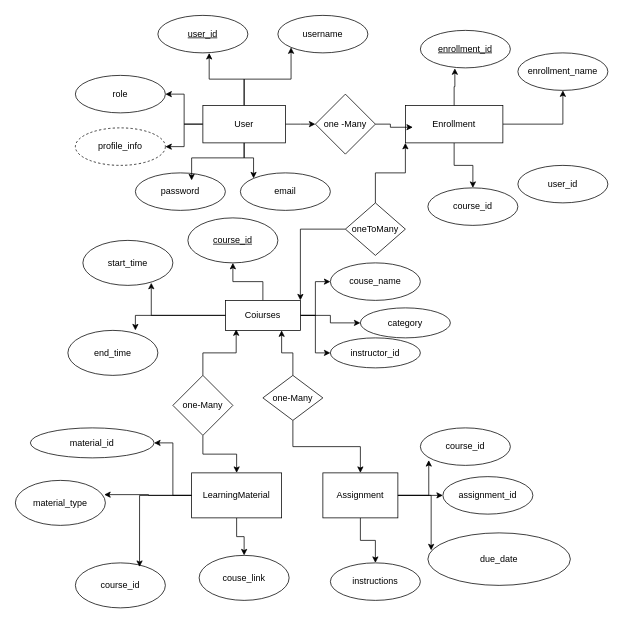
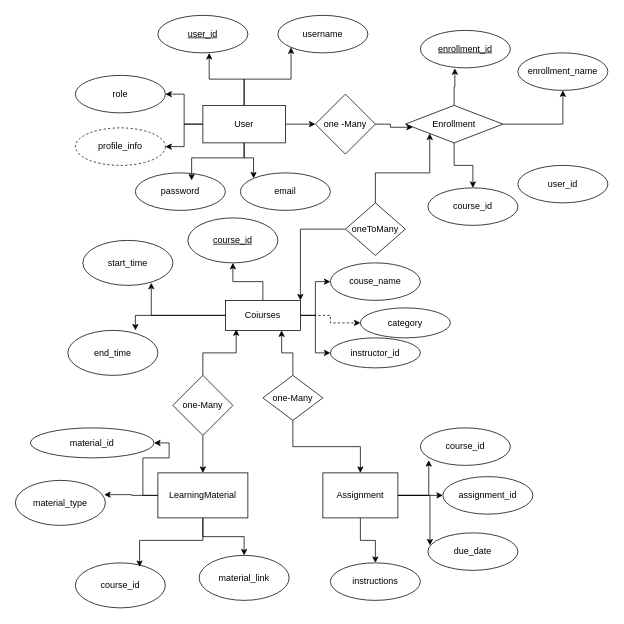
(454, 124) -> (454, 124)
(332, 323) -> (332, 323)
(237, 495) -> (203, 495)
(499, 559) -> (473, 552)
(244, 578) -> (244, 578)
